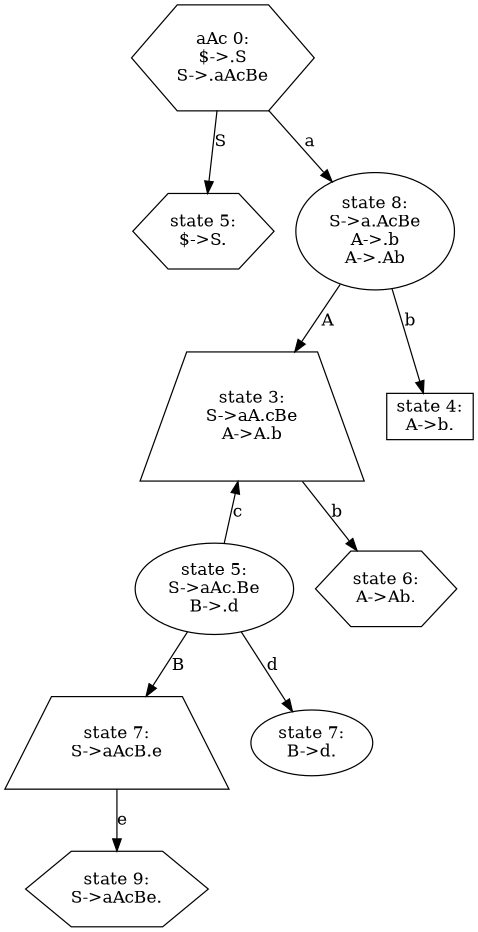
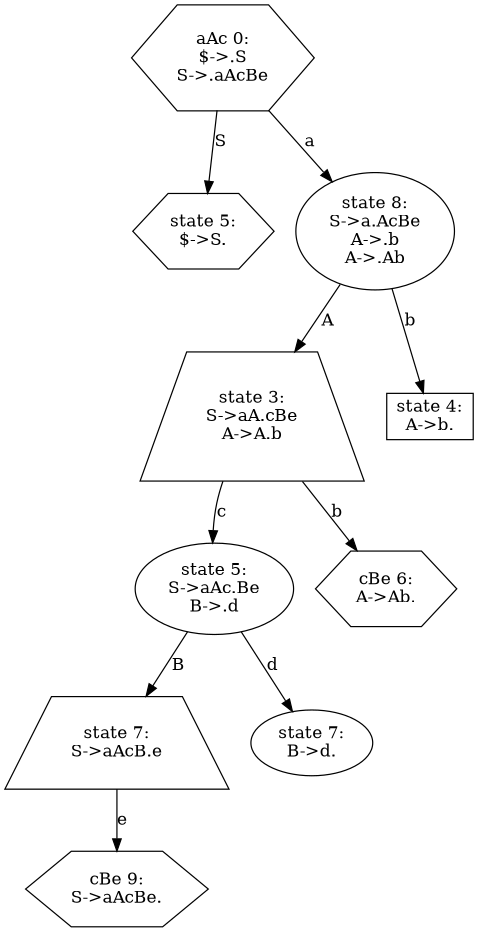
(230, 518) -> (216, 505)
(386, 589) -> (386, 589)
(117, 889) -> (117, 889)
